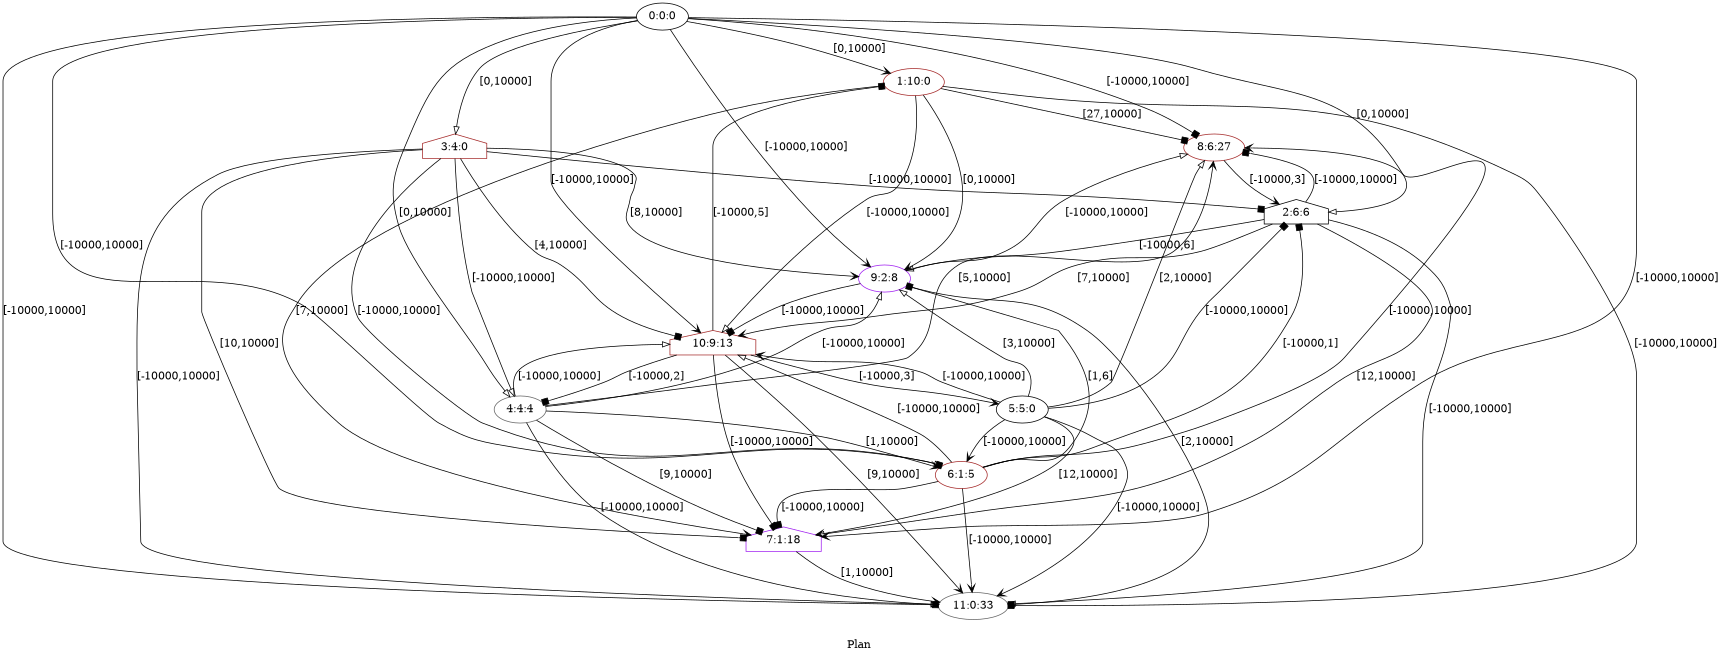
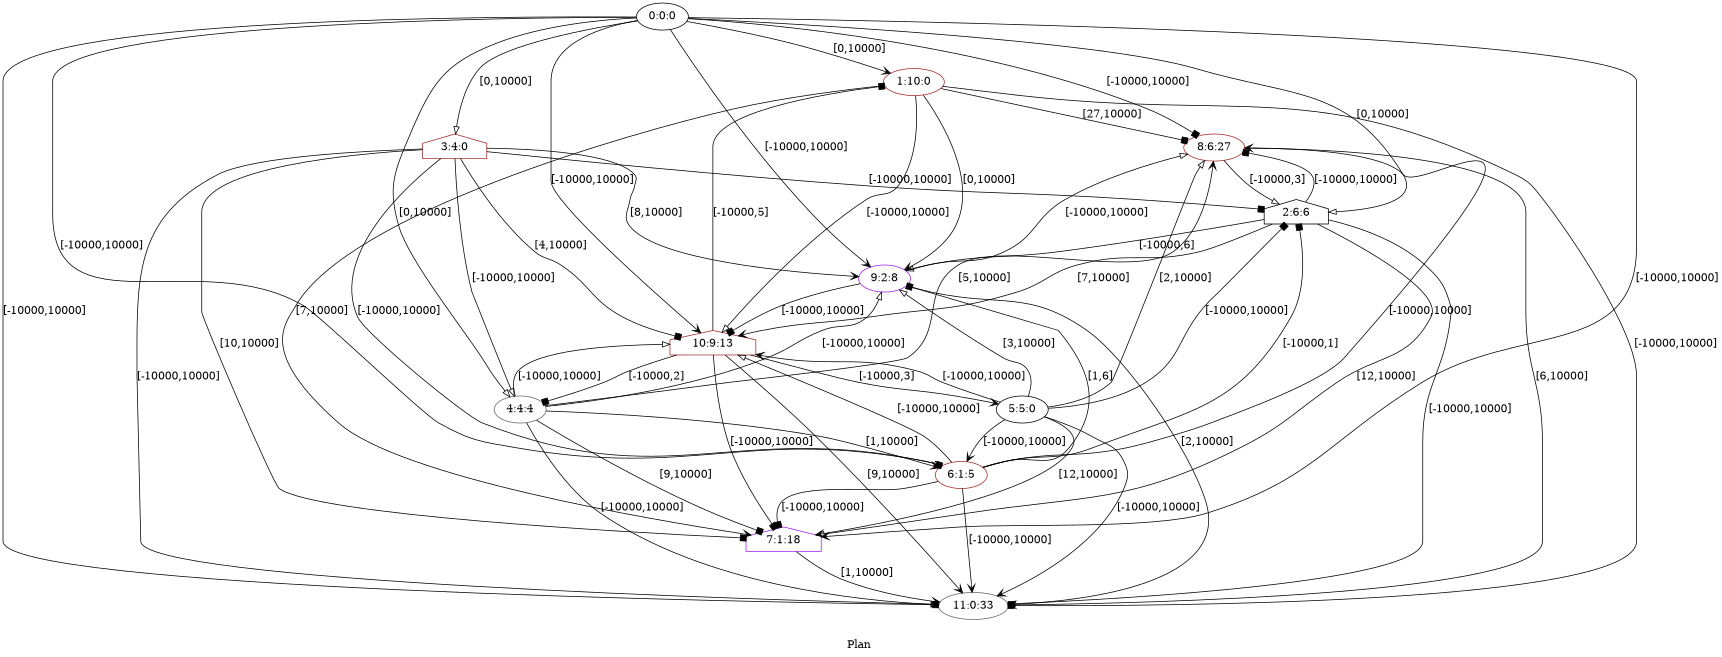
(1246, 183) -> (1246, 183)
none -> (1542, 495)
